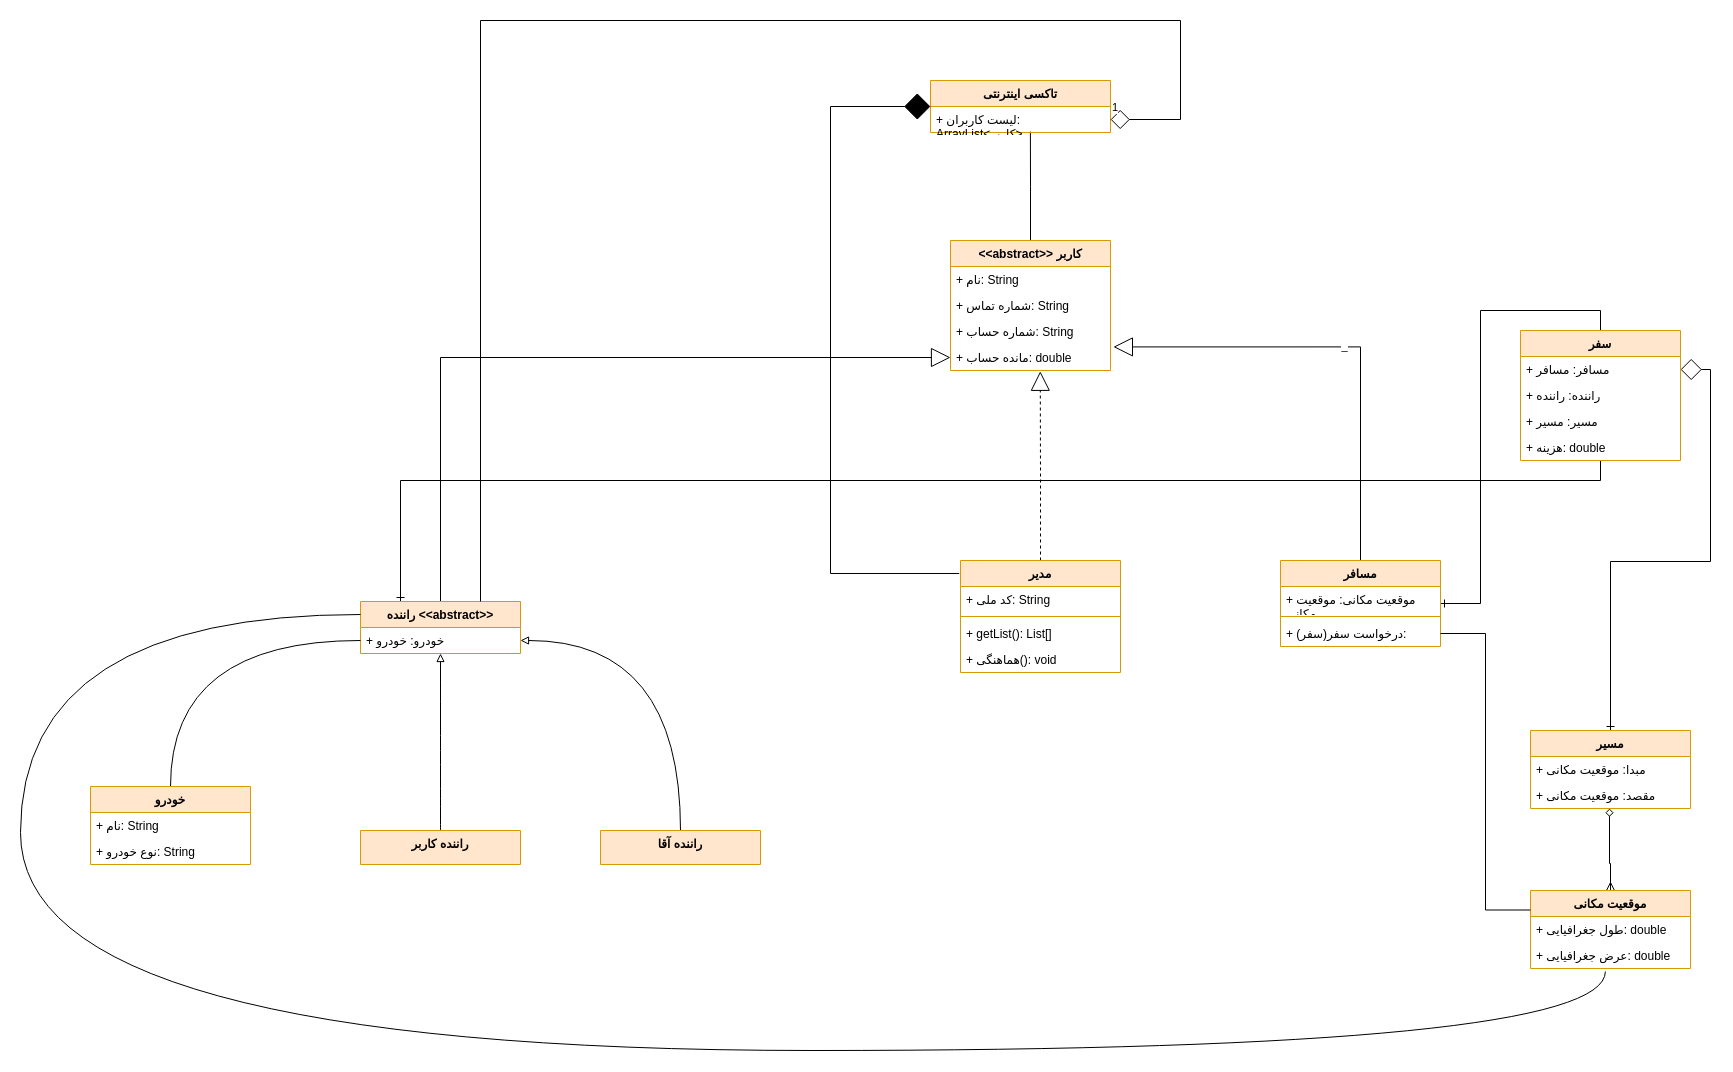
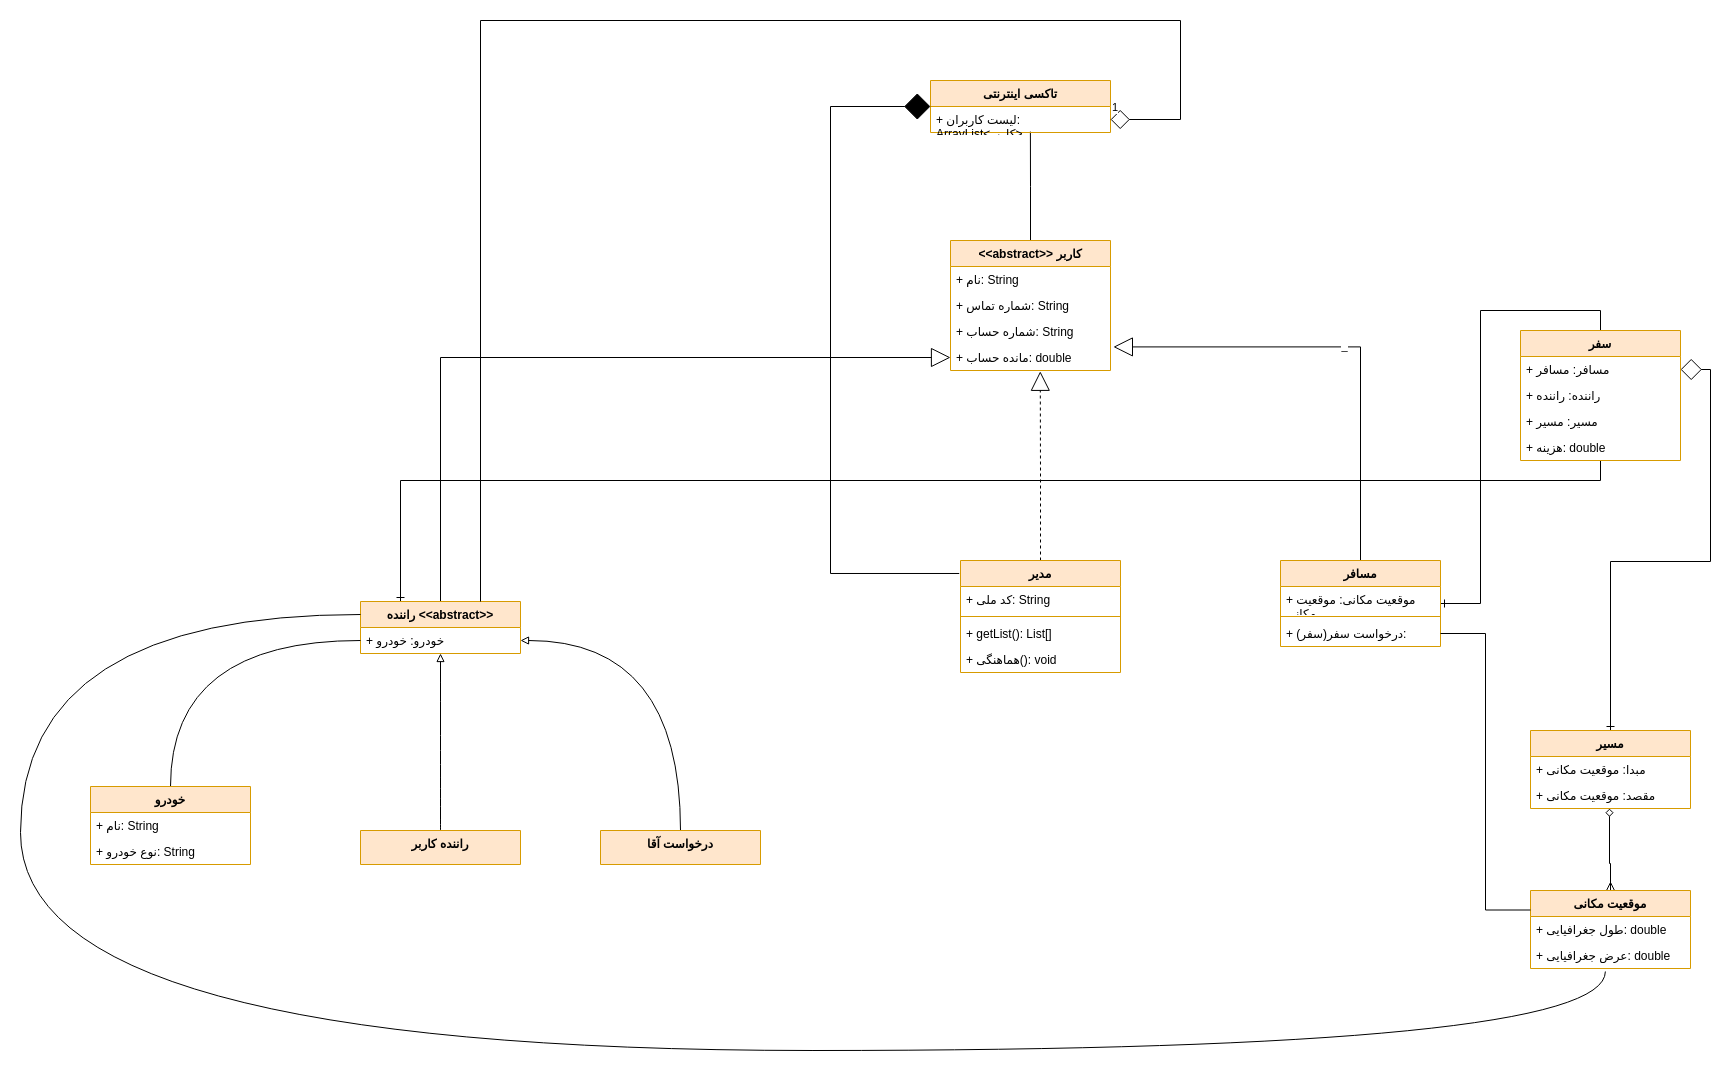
(681, 845) -> (681, 845)
